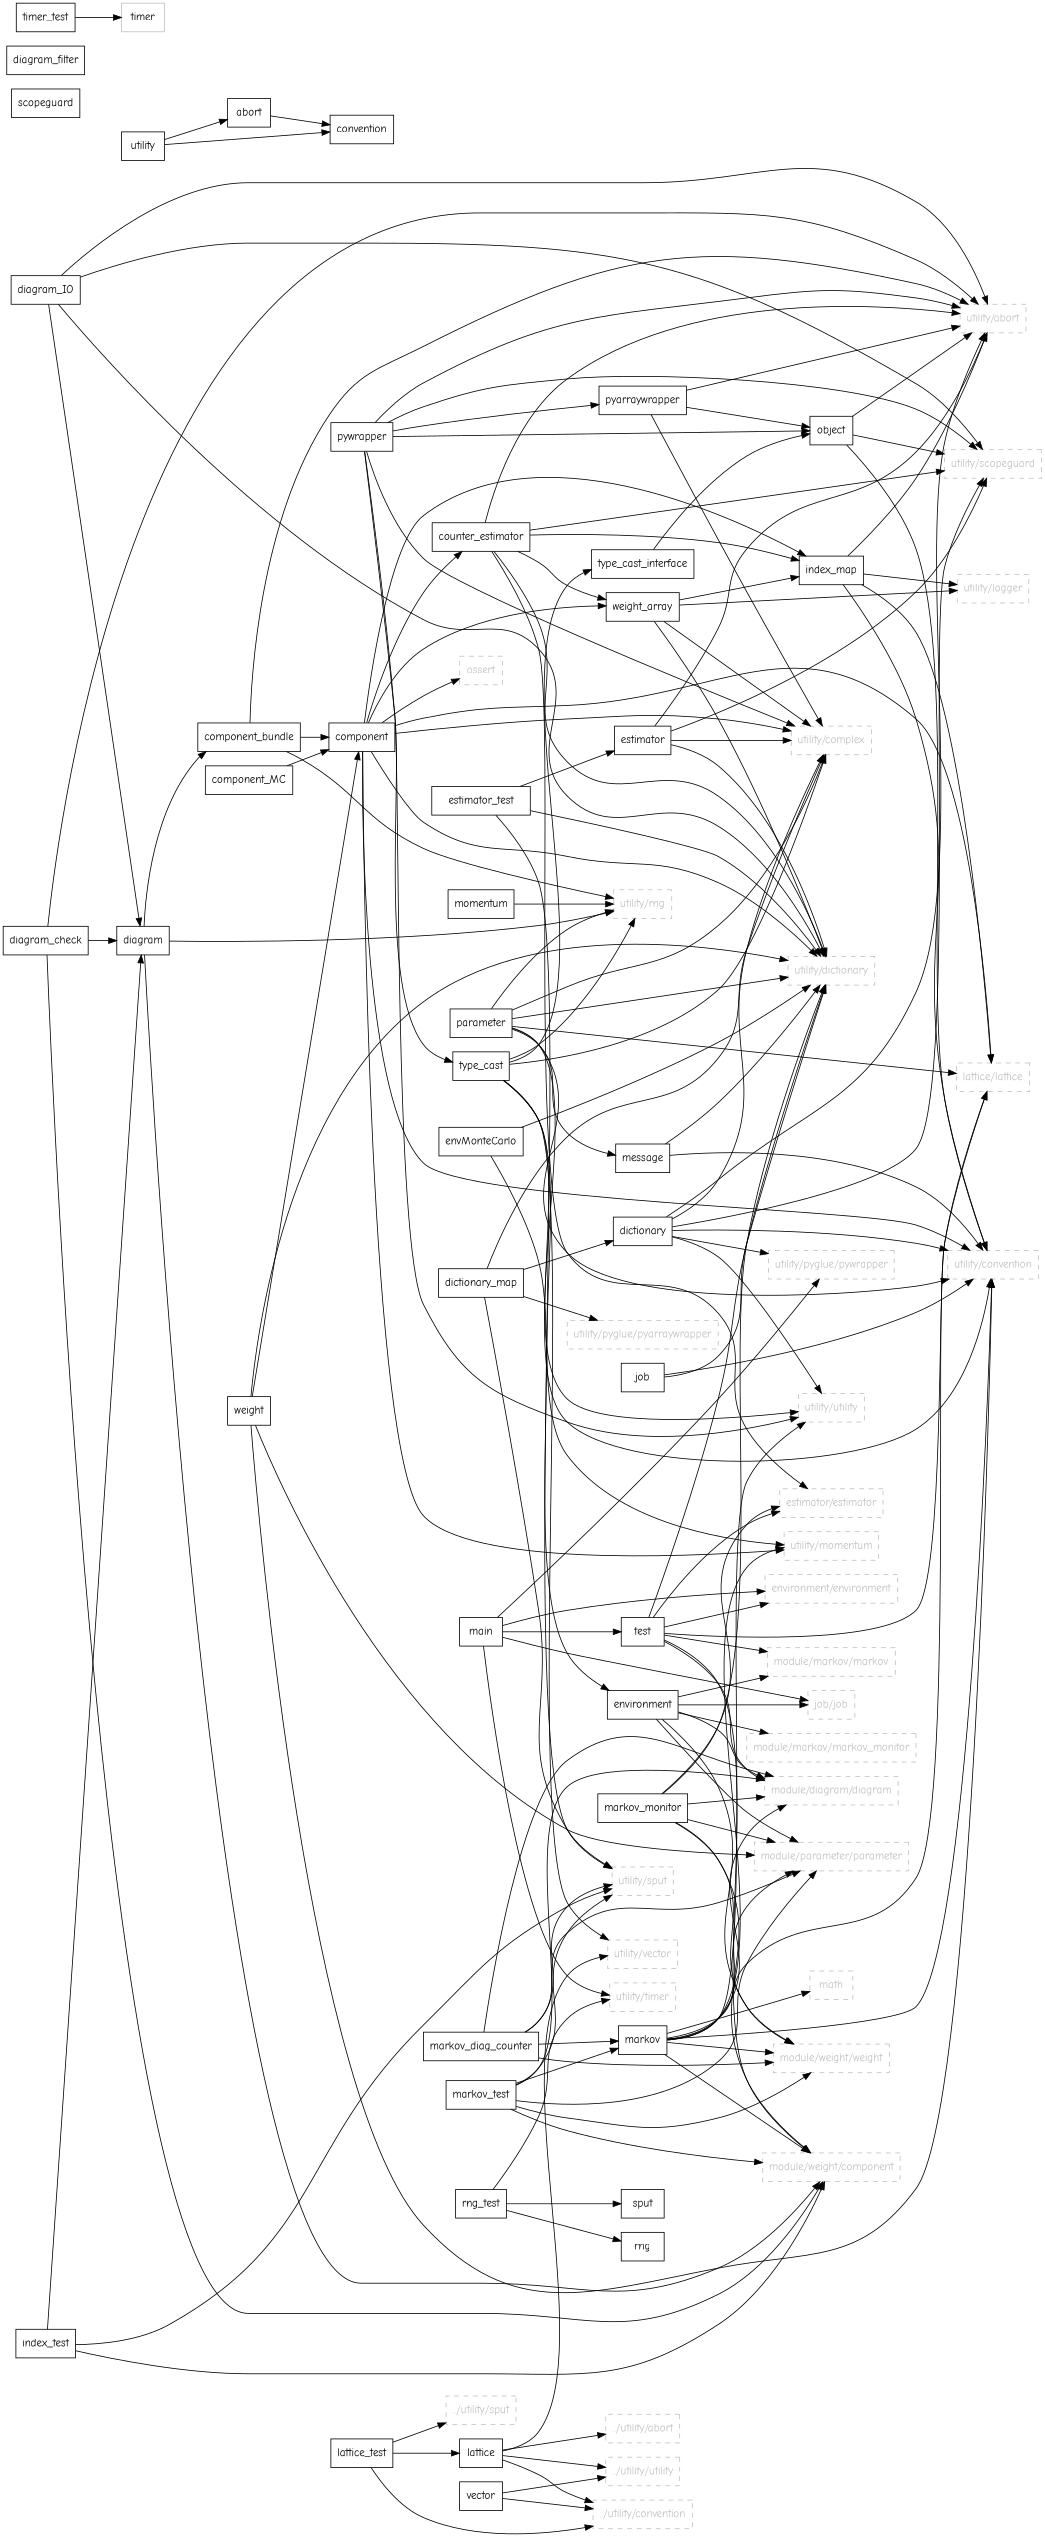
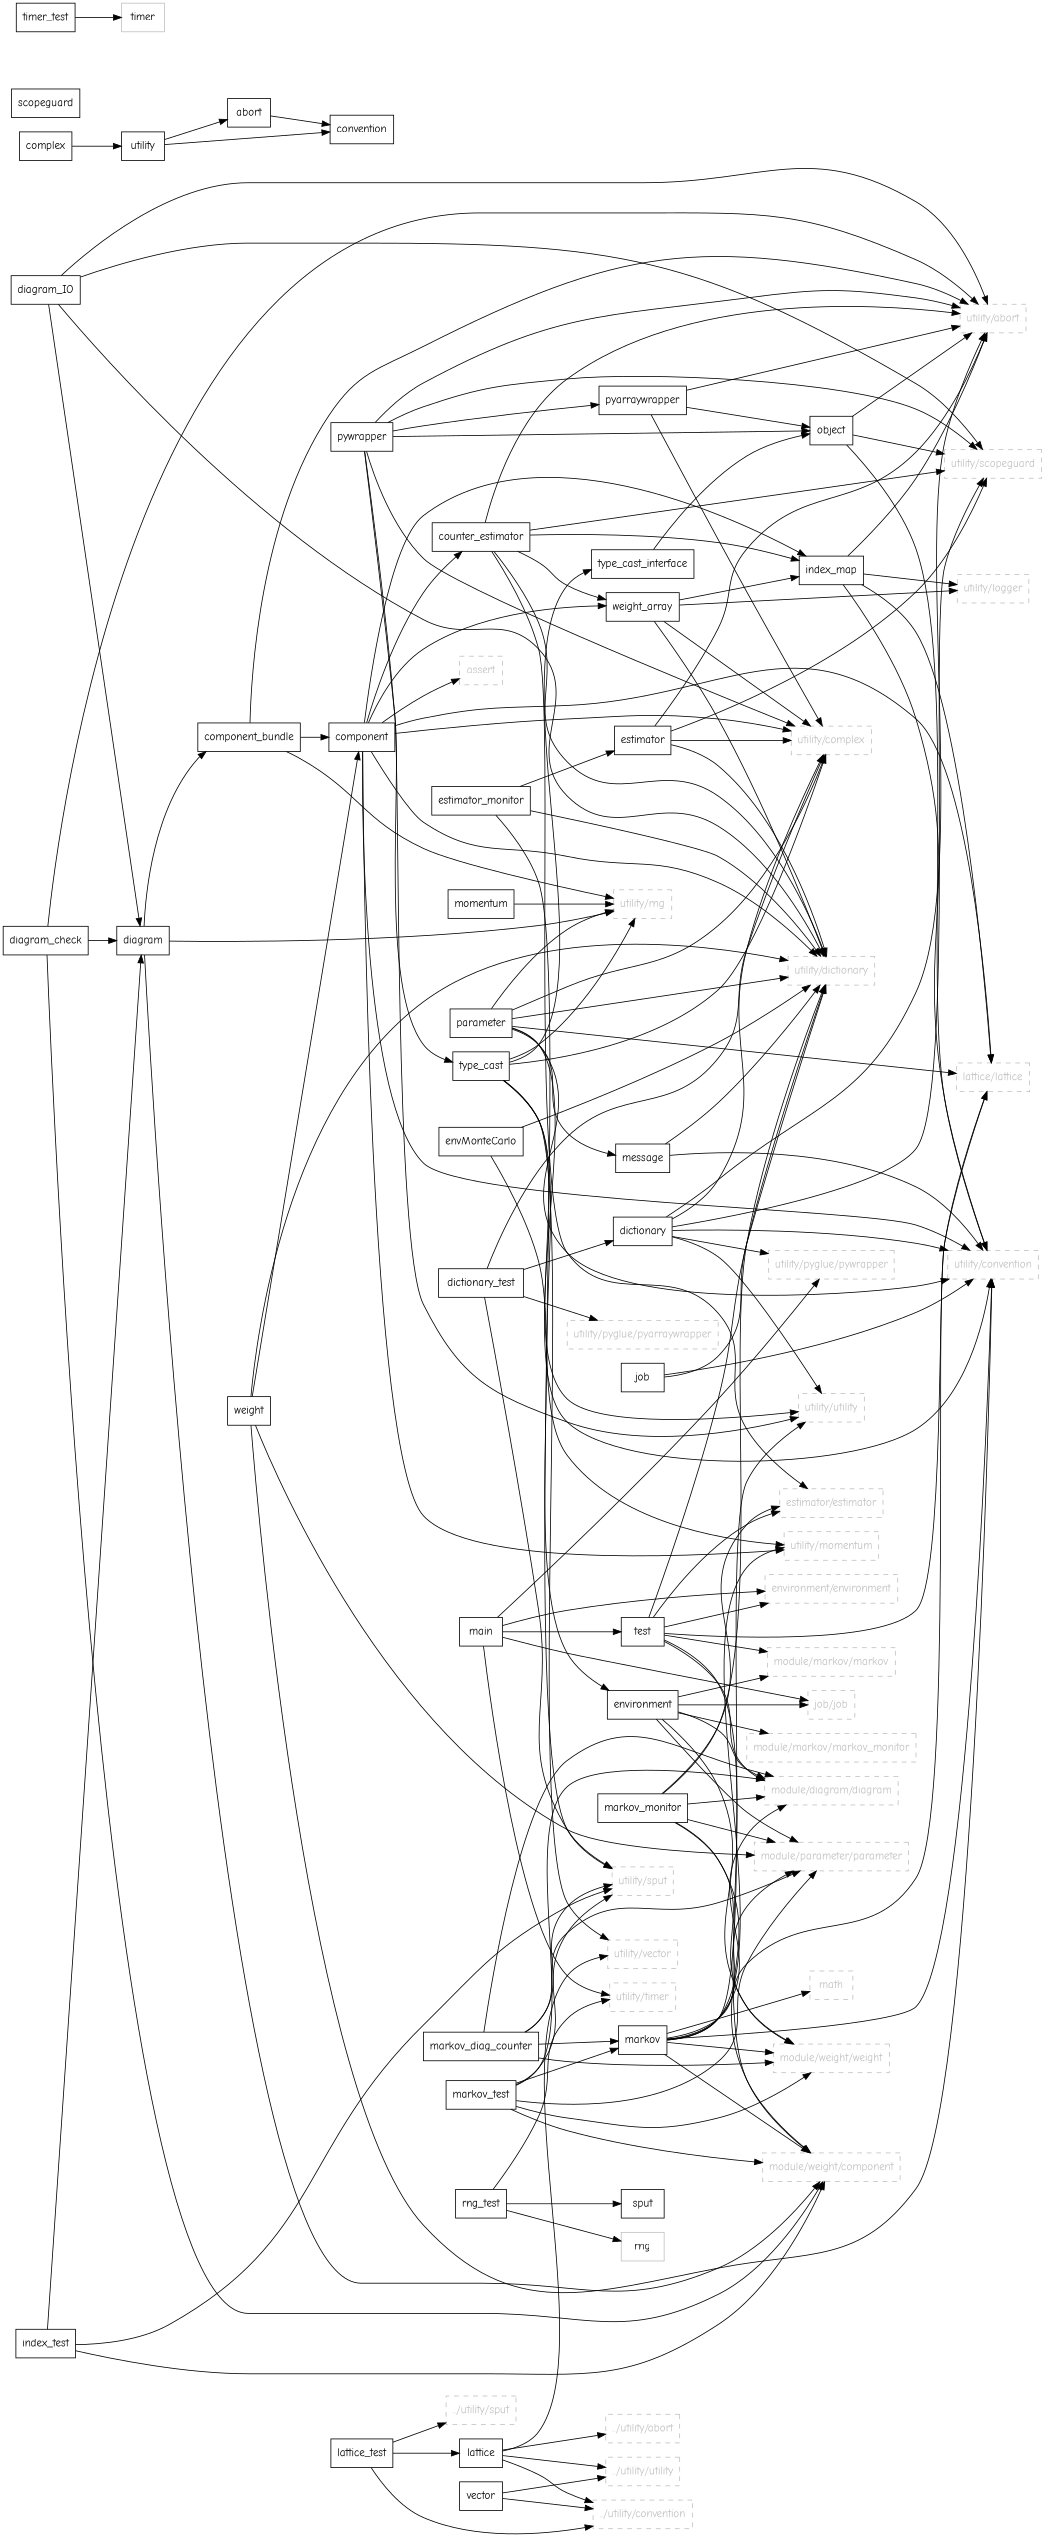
(46, 60) -> none
none -> (46, 146)
(249, 780) -> none
(481, 801) -> (481, 801)
(481, 1283) -> (481, 1283)
(643, 2247) -> (643, 2247)
